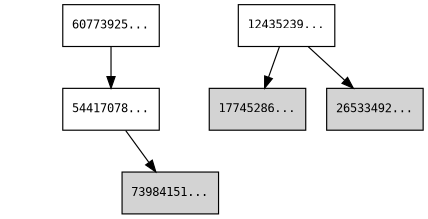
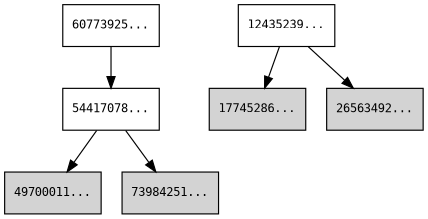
(375, 109) -> (375, 109)
none -> (53, 193)
(170, 193) -> (170, 193)
